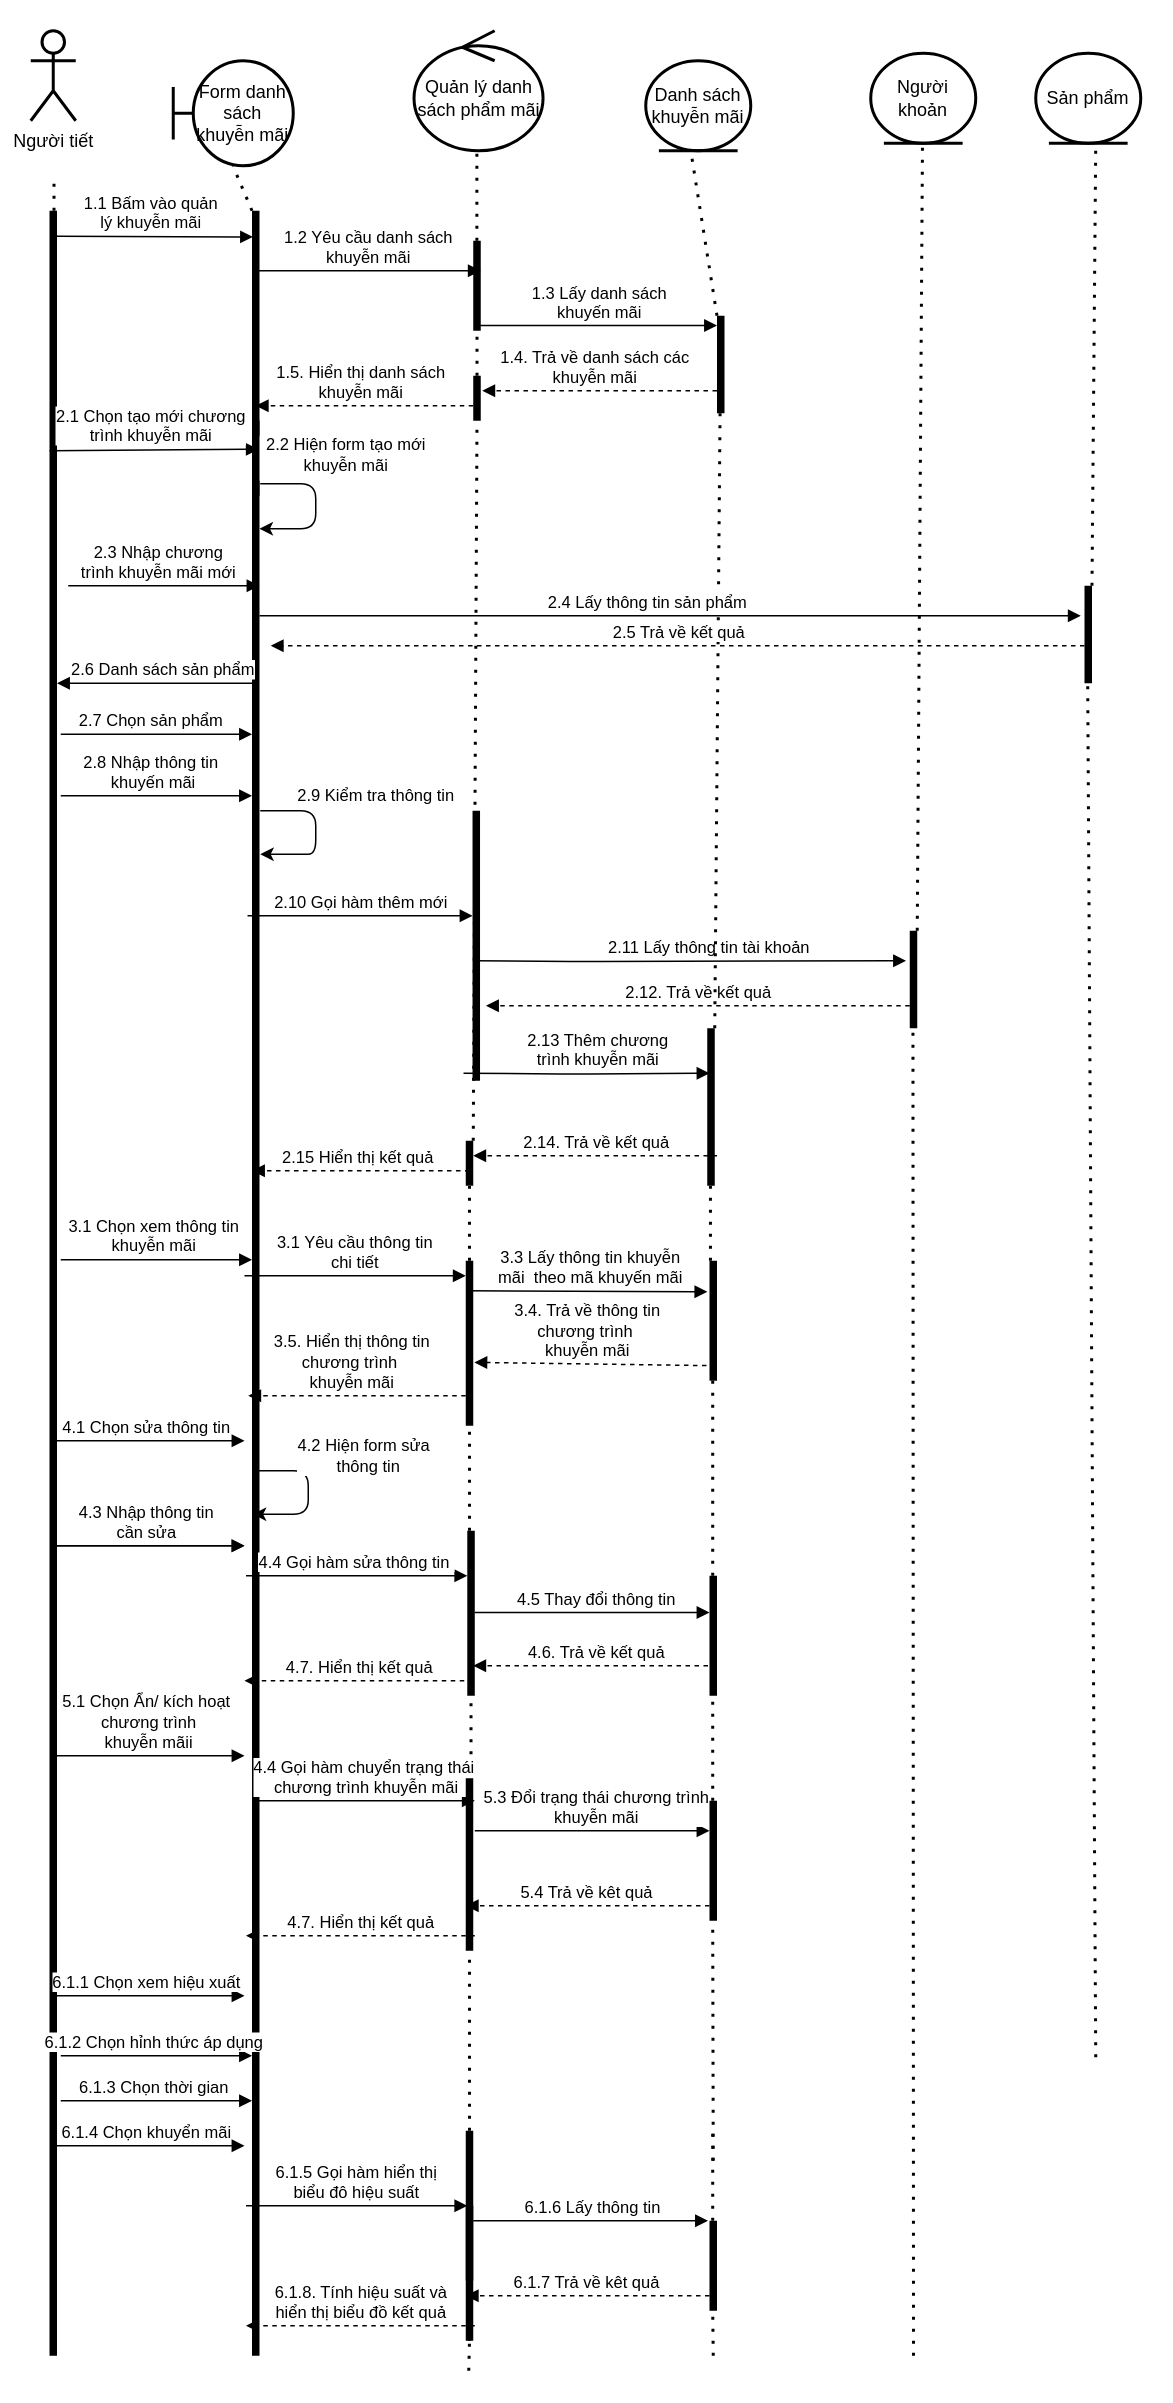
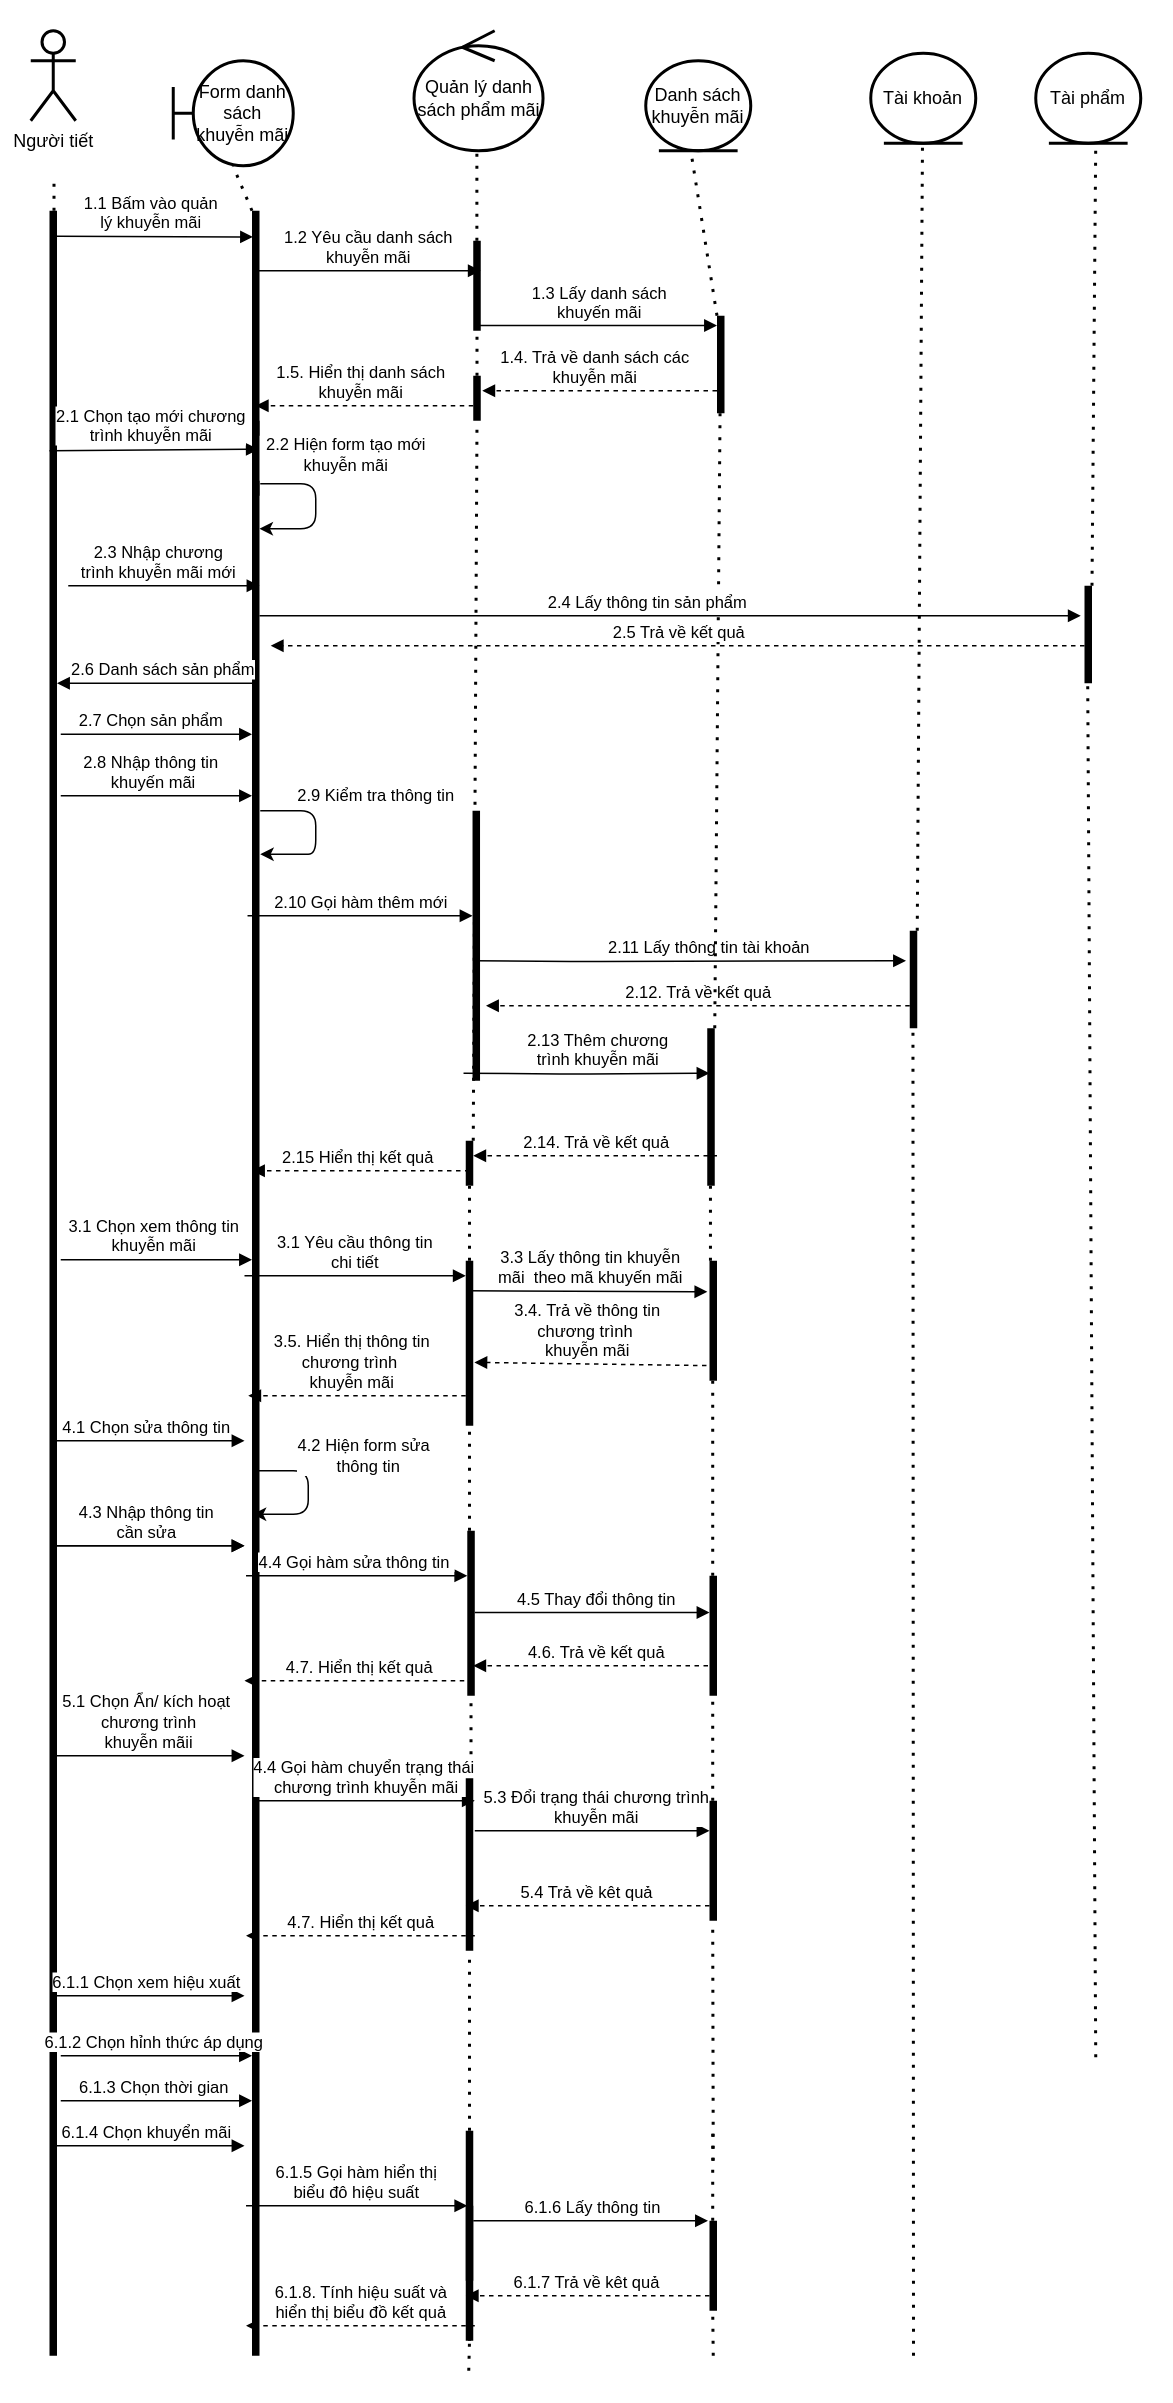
(923, 98) -> (923, 98)
(1088, 98) -> (1088, 98)
